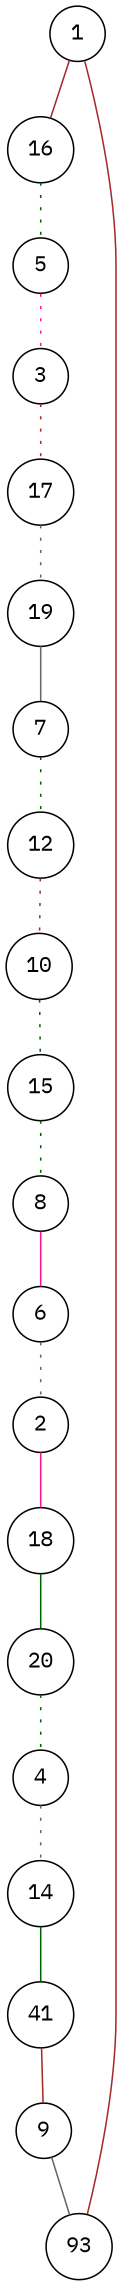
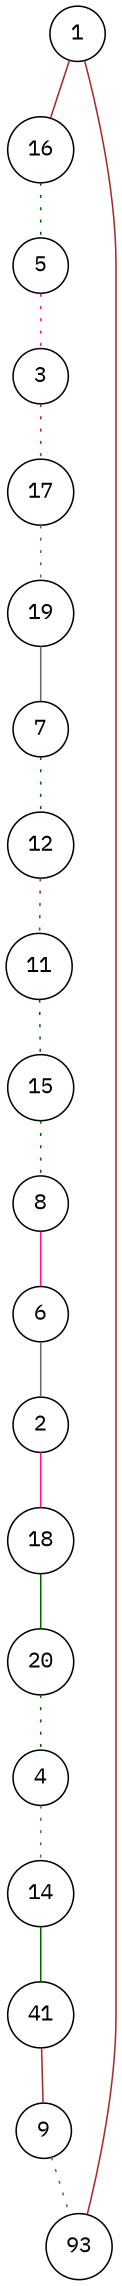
(39, 966) -> (39, 966)
(41, 1370) -> (41, 1370)
(61, 2186) -> (61, 2186)
